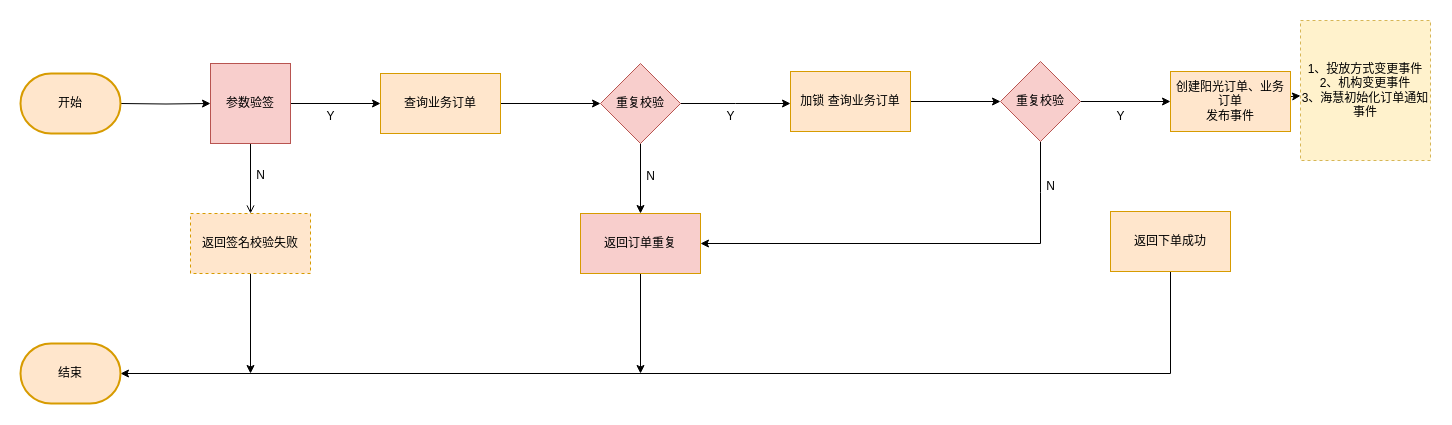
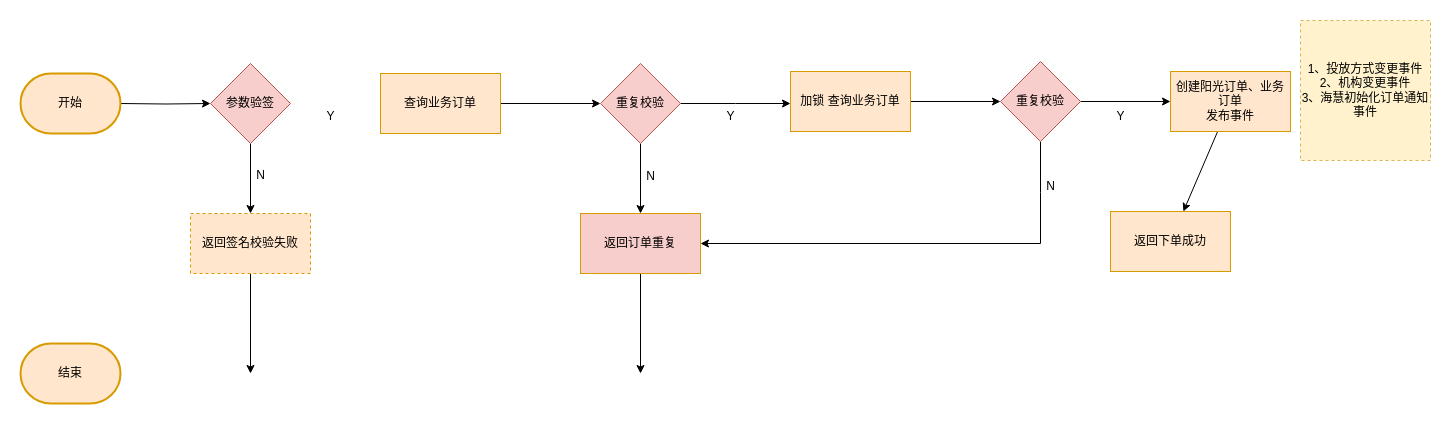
(1292, 97) -> (1202, 169)
(251, 104) -> (251, 104)
(332, 104) -> none
(251, 207) -> (251, 205)
(700, 374) -> none
